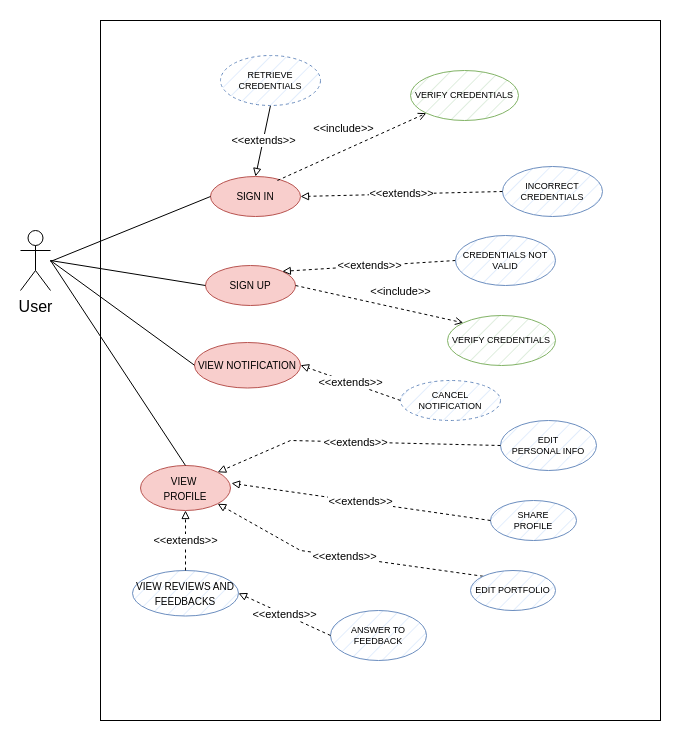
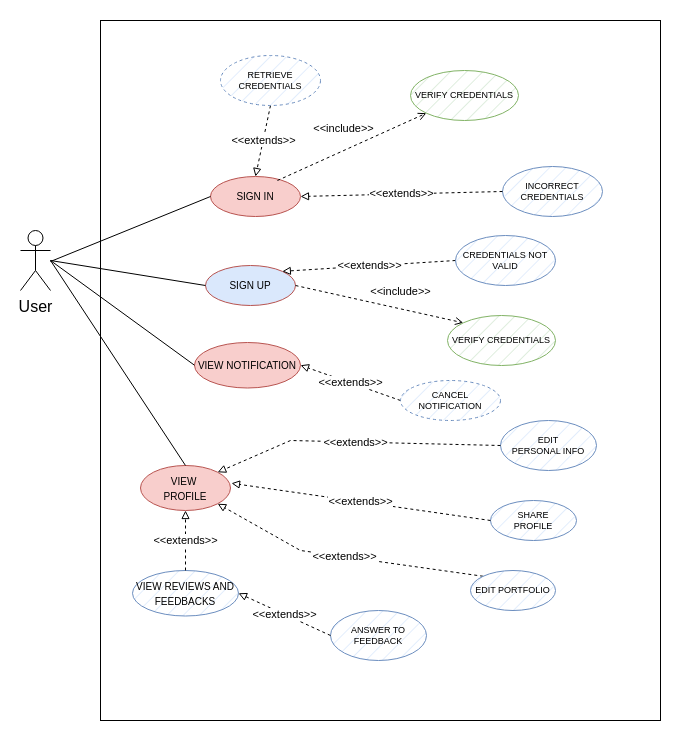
(267, 121) -> (267, 121)
(251, 286) -> (251, 286)
